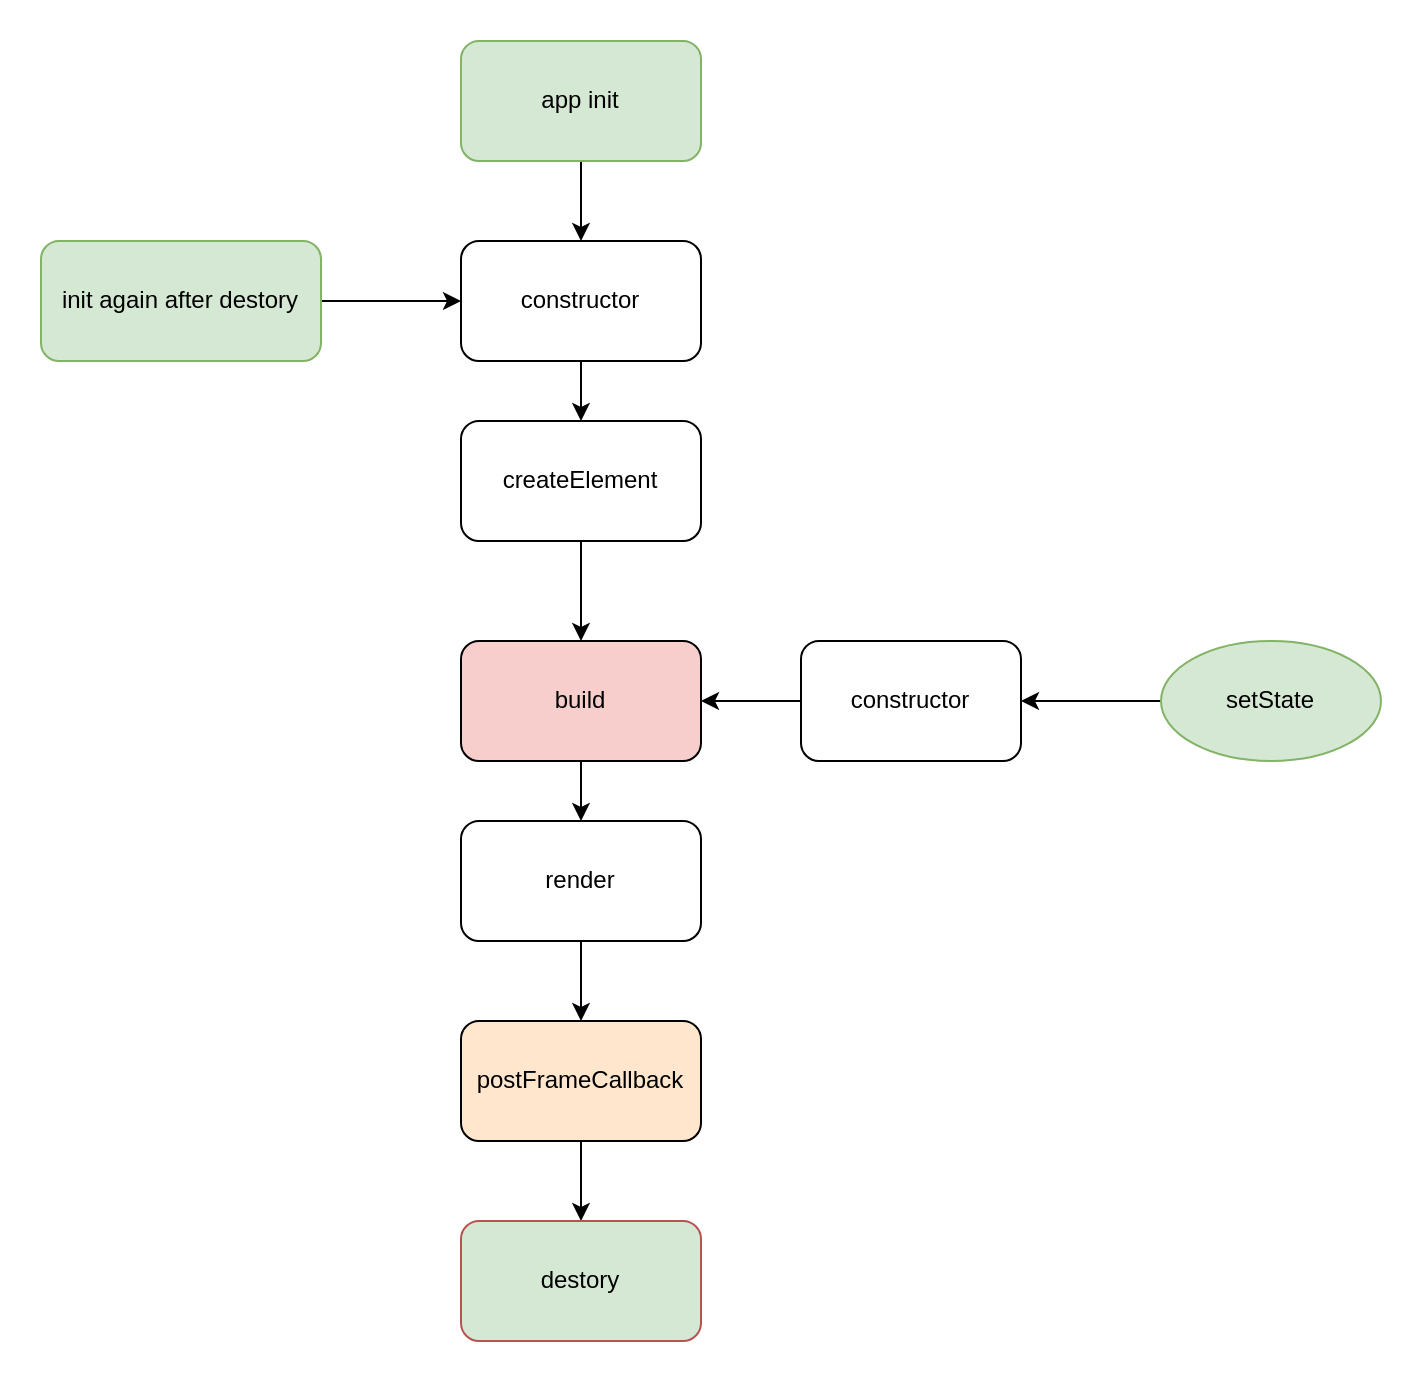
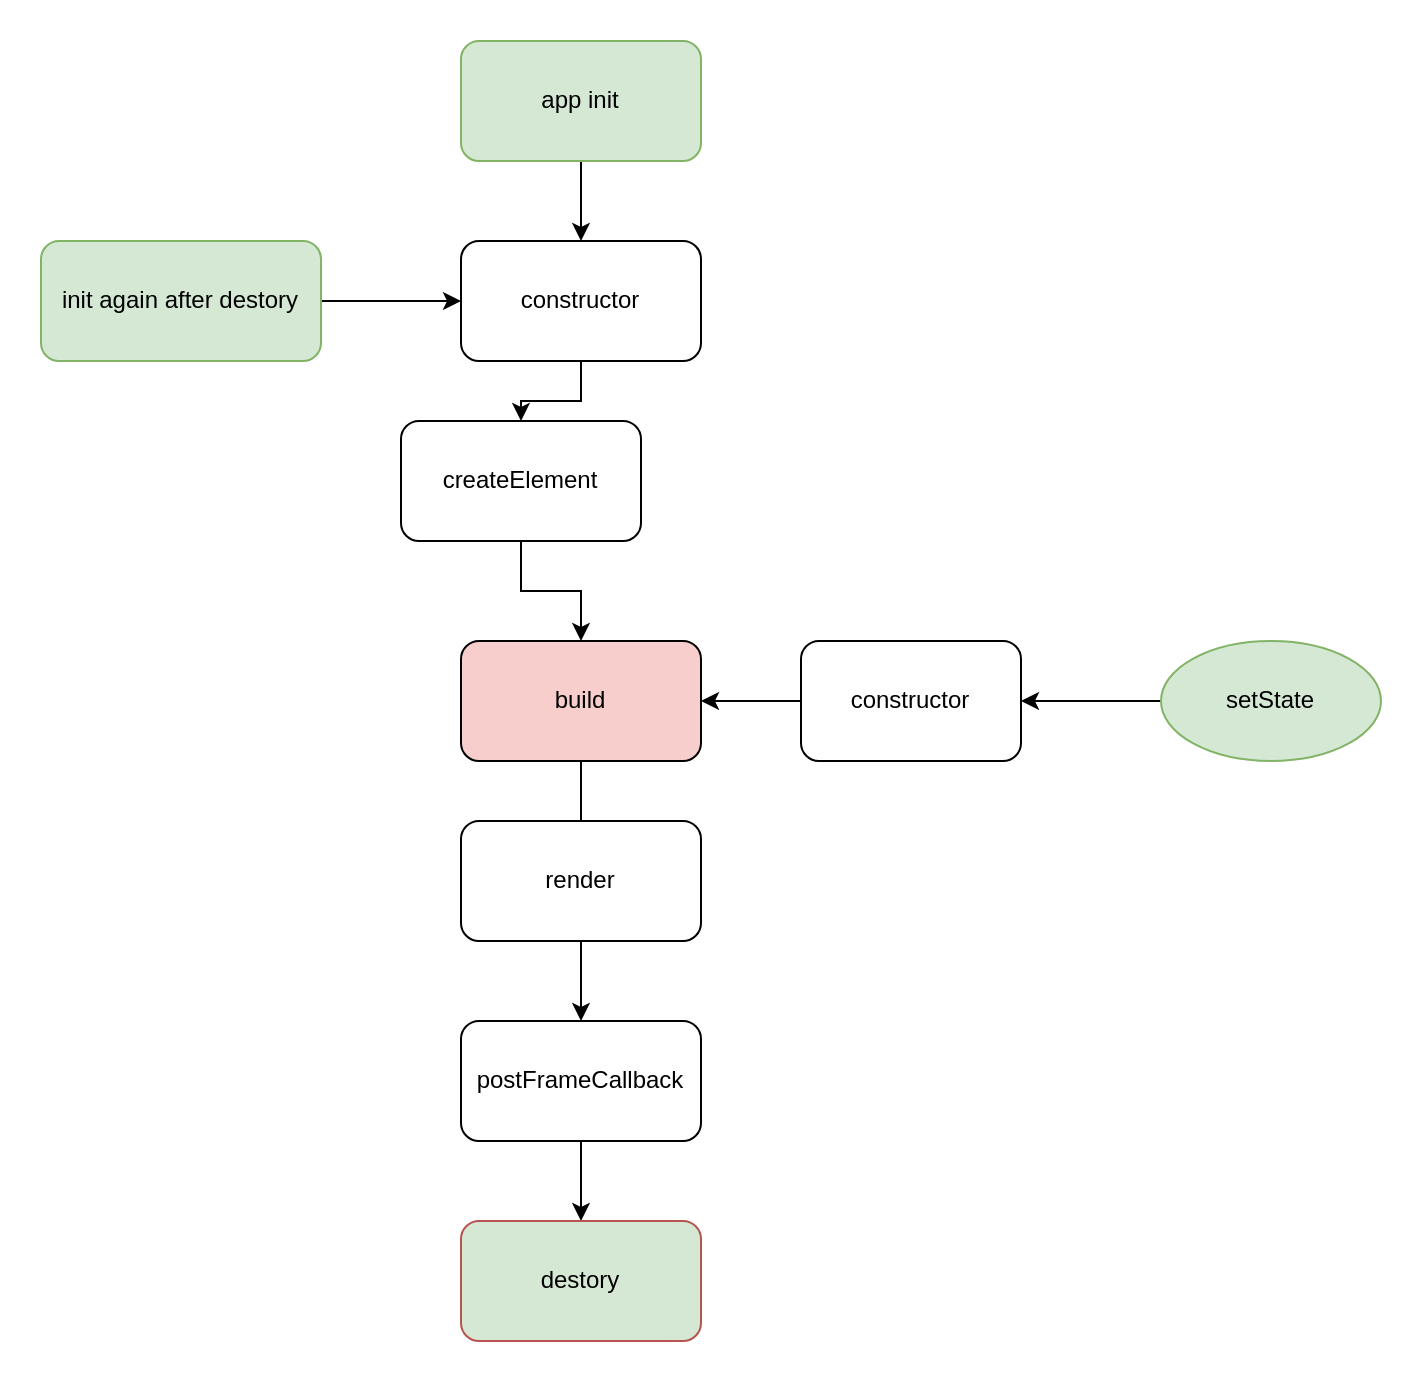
(581, 481) -> (521, 481)
(581, 806) -> (581, 811)
(581, 1081) -> (581, 1081)
